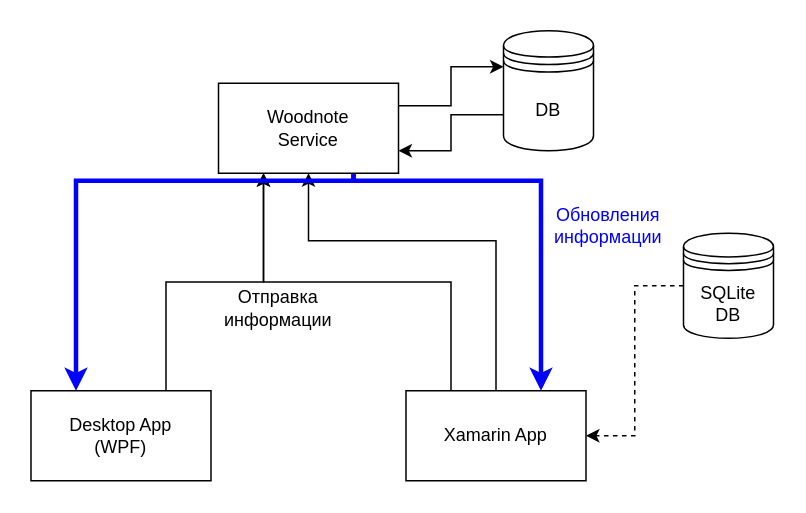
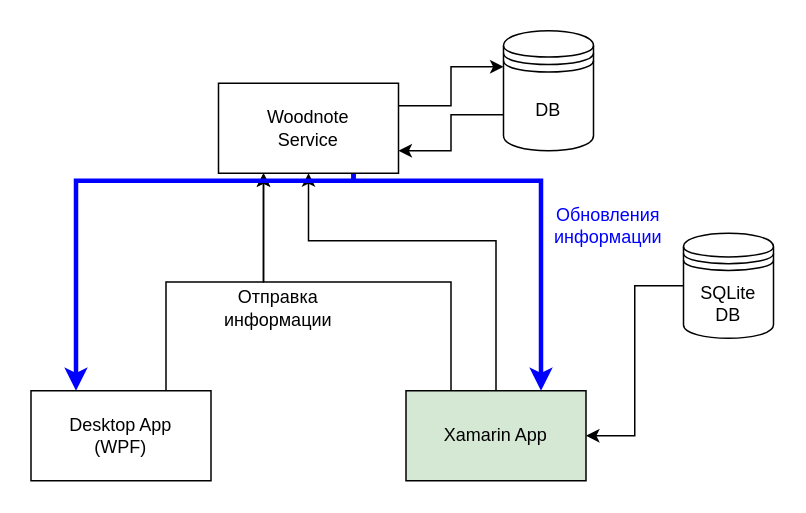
(635, 355) -> (635, 355)
(496, 436) -> (496, 436)
